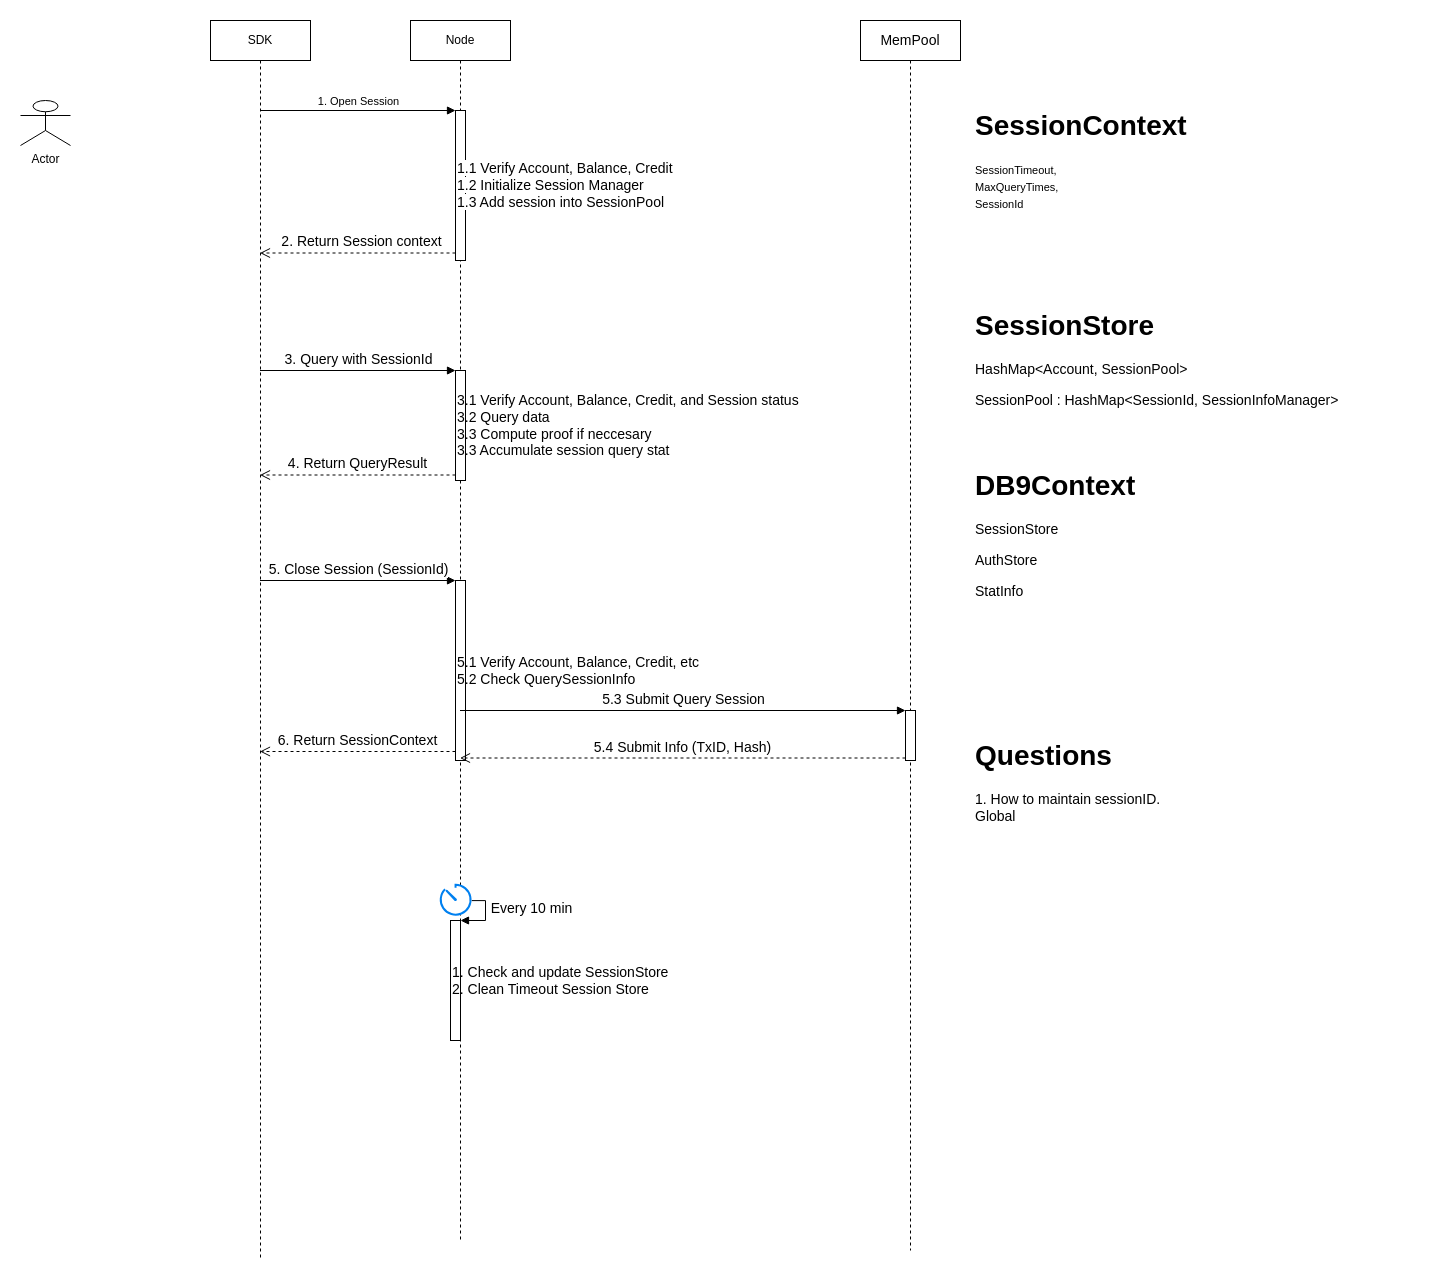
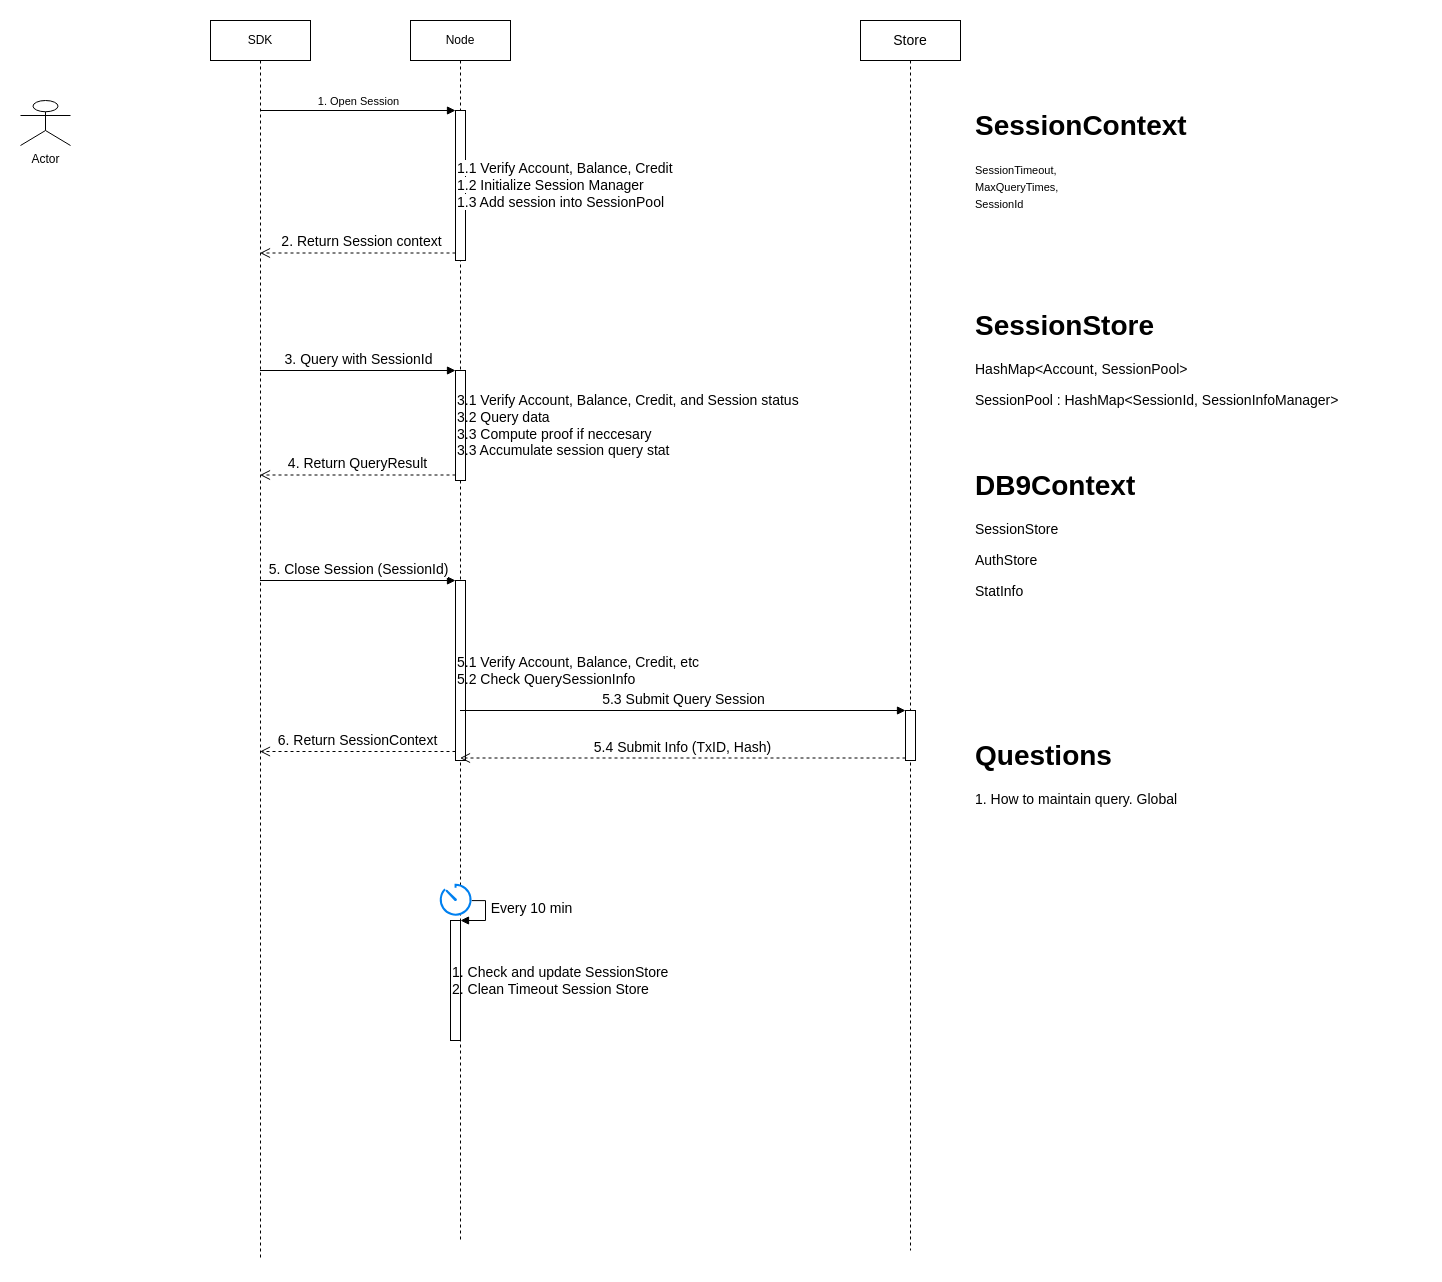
(911, 41) -> (911, 41)
(1087, 746) -> (1081, 737)
